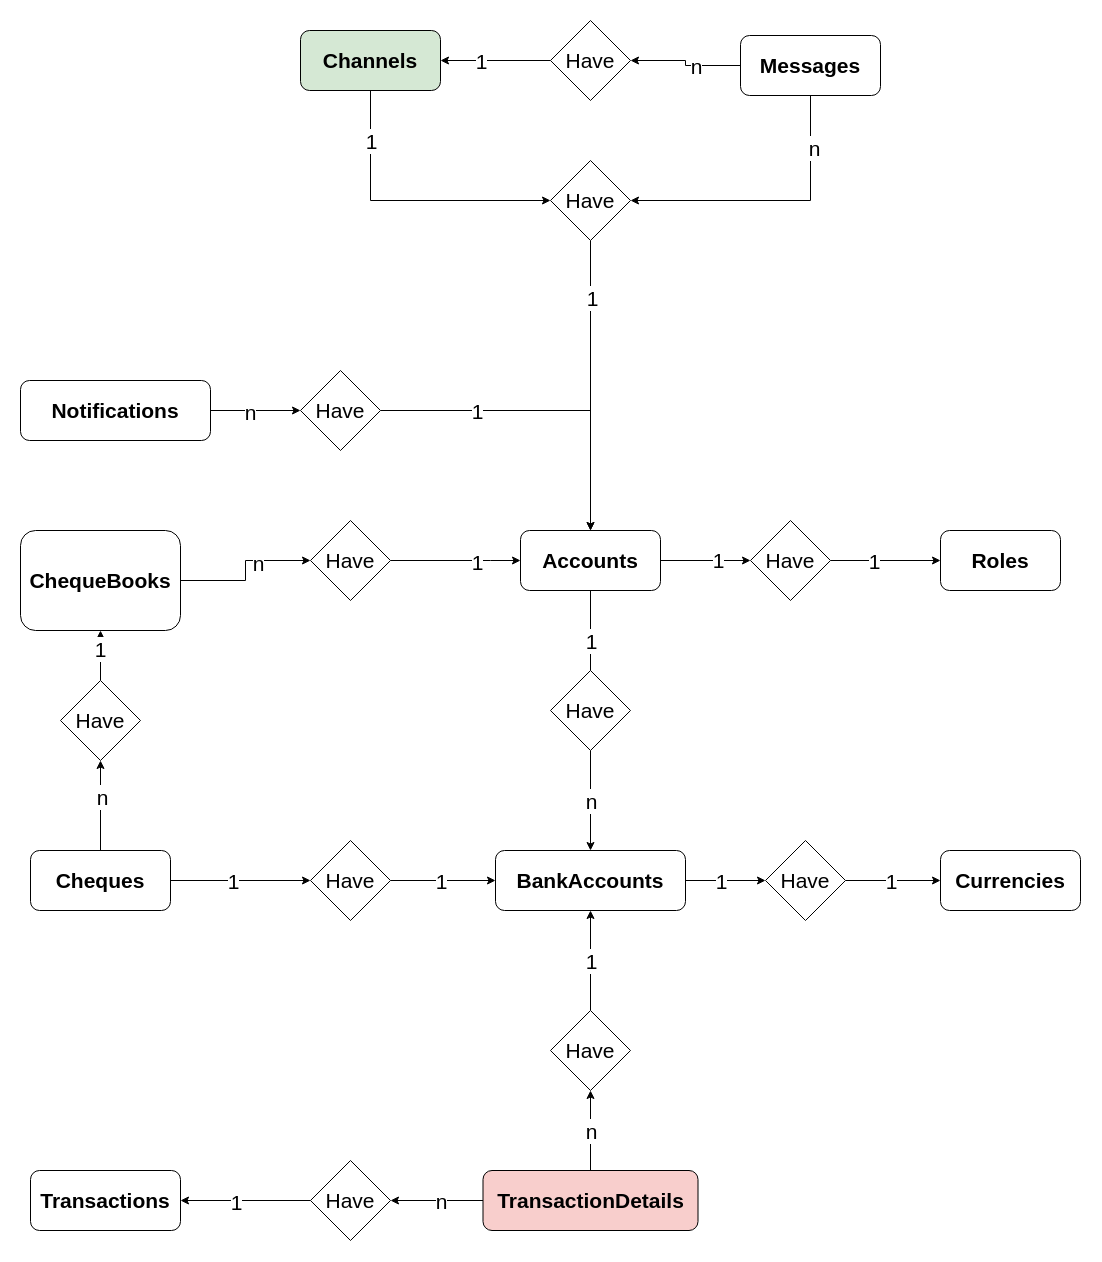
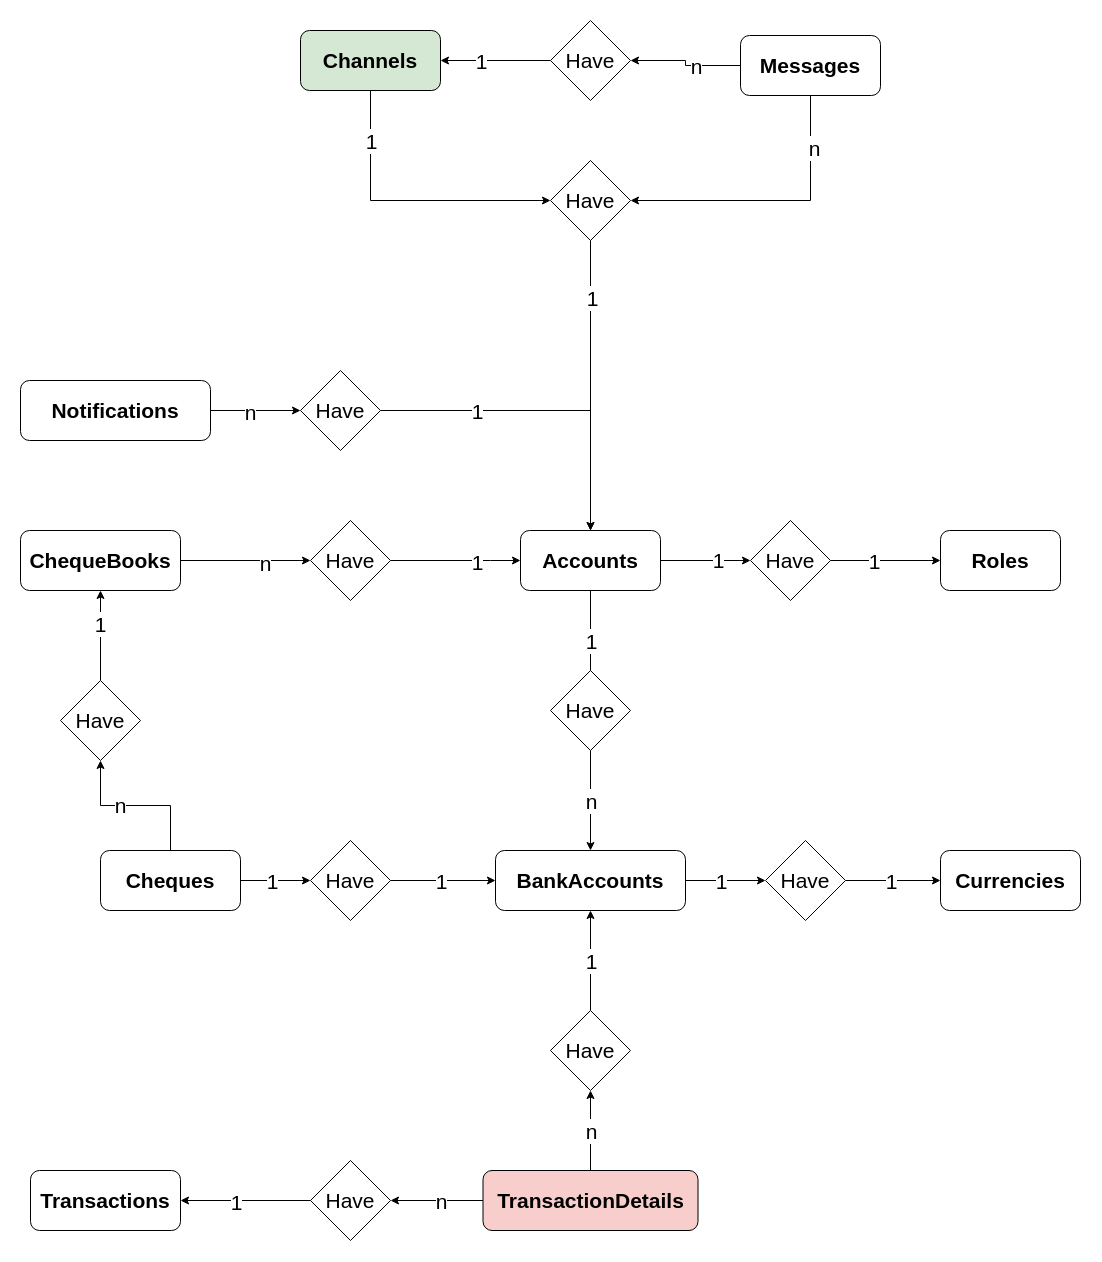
(101, 581) -> (101, 561)
(101, 881) -> (171, 881)
